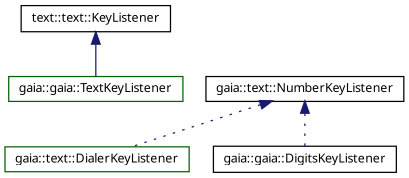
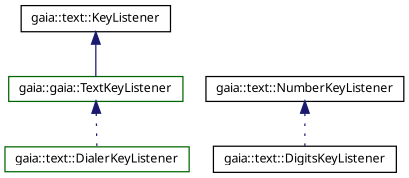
(96, 19) -> (96, 19)
(195, 126) -> (97, 130)
(305, 159) -> (305, 159)
